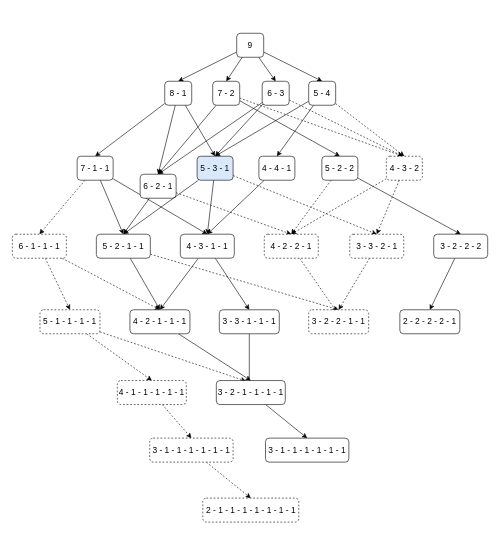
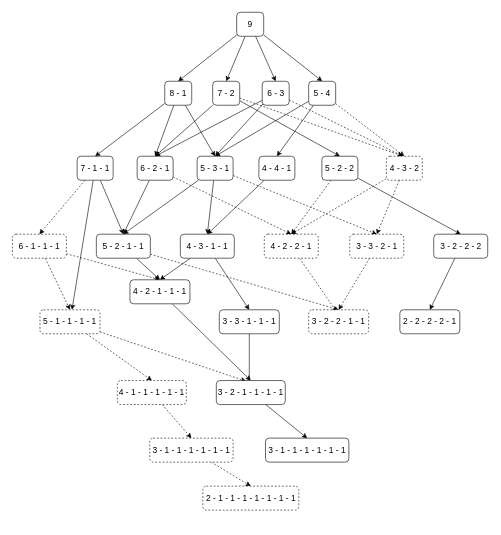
(250, 45) -> (250, 24)
(215, 168) -> (215, 168)
(158, 186) -> (155, 168)
(158, 205) -> (83, 244)
(160, 322) -> (160, 292)
(251, 510) -> (251, 498)
